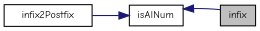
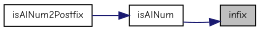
(207, 9) -> (196, 23)
(48, 16) -> (48, 16)
